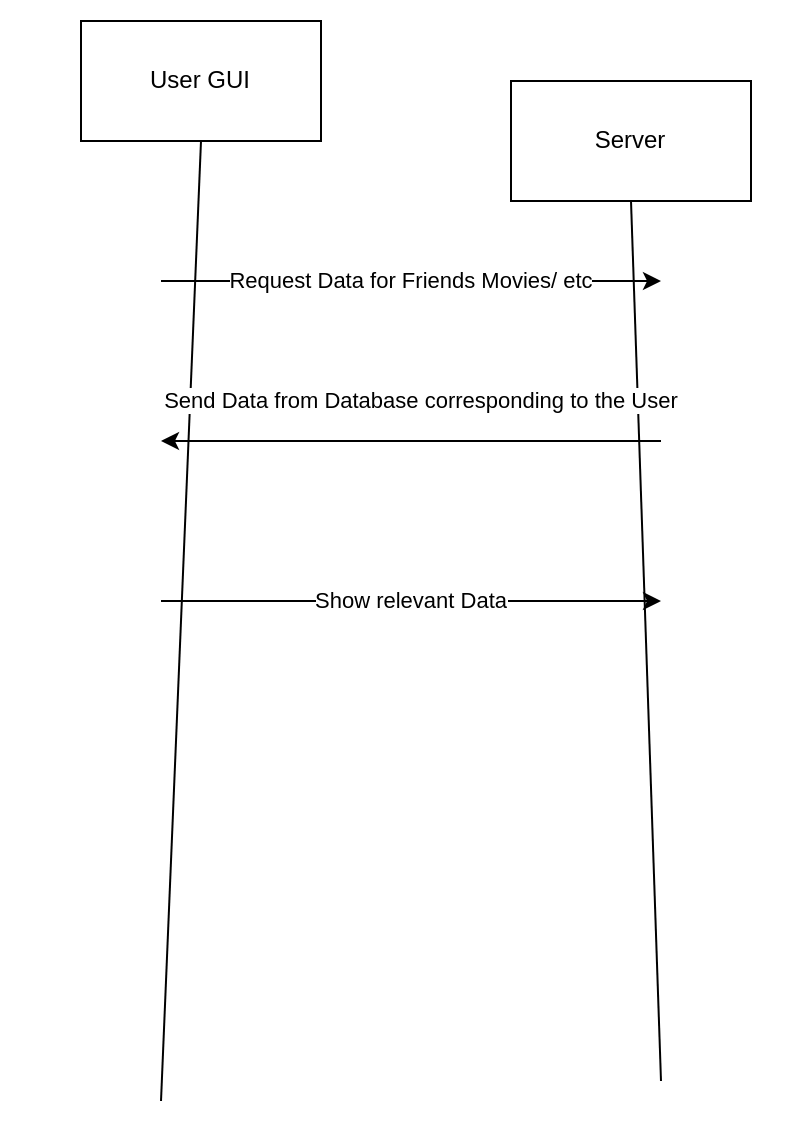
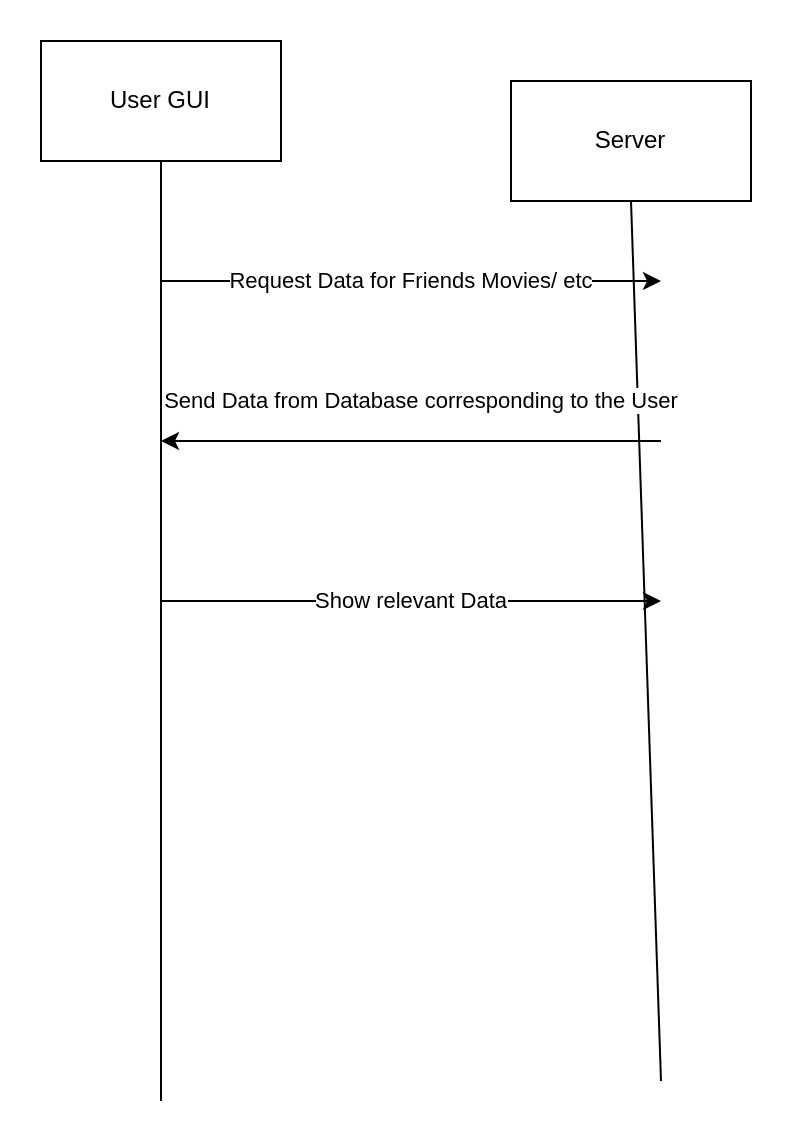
(201, 81) -> (161, 101)
